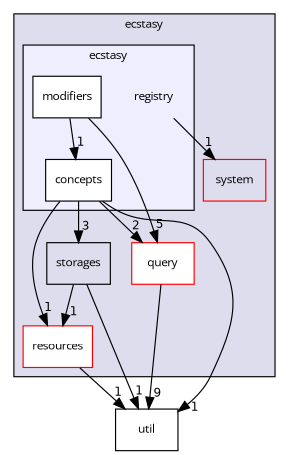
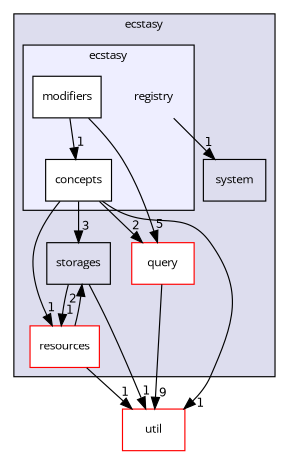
(235, 180) -> (235, 180)
none -> (78, 311)
(147, 430) -> (154, 430)
